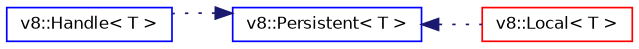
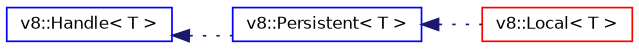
(194, 13) -> (211, 36)
